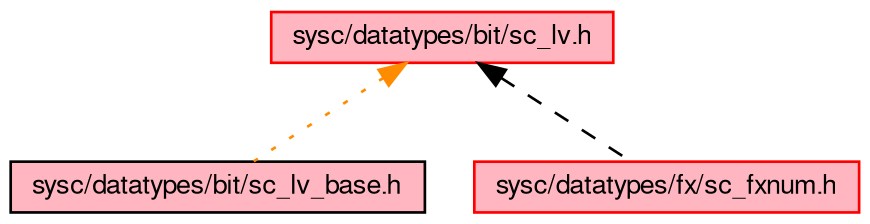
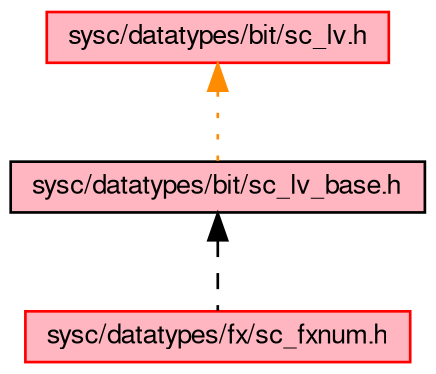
(566, 120) -> (218, 276)
